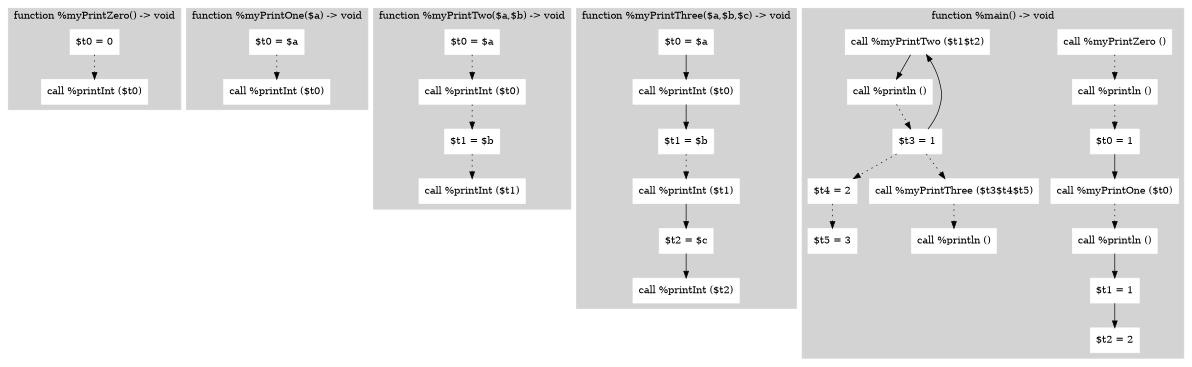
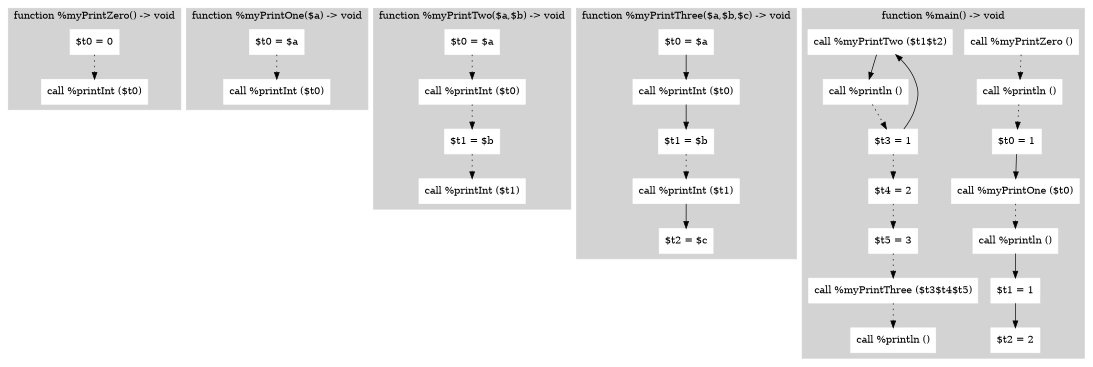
(934, 164) -> (893, 262)
(686, 291) -> none
